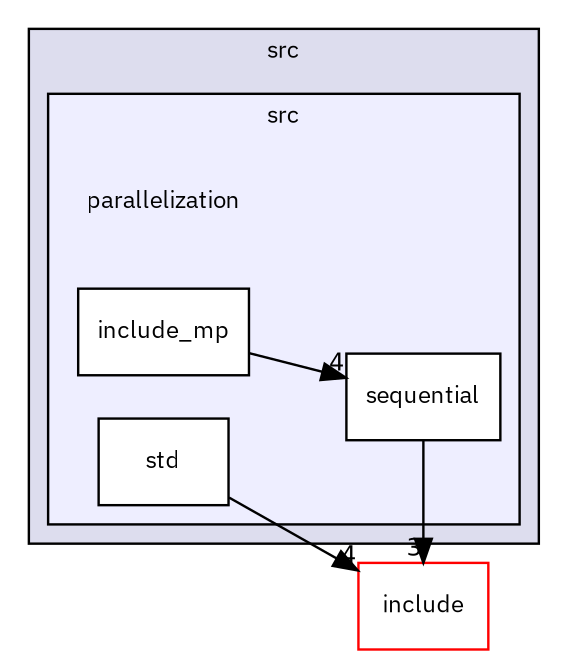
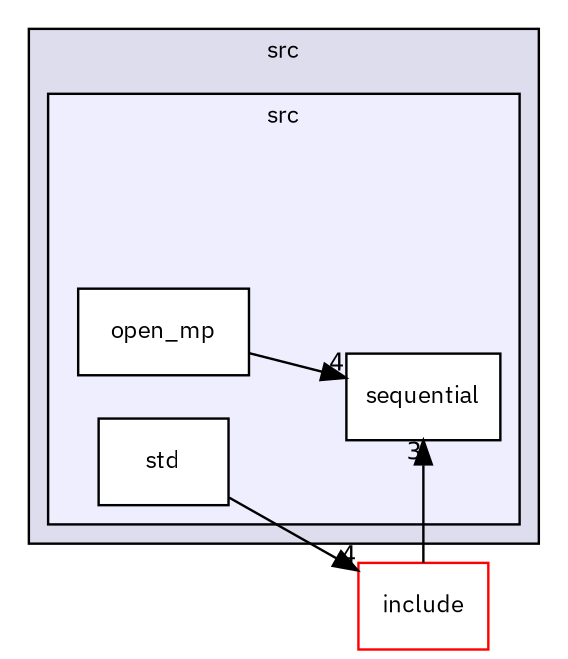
(164, 202) -> none
(164, 332) -> (164, 332)
(423, 489) -> (423, 509)
